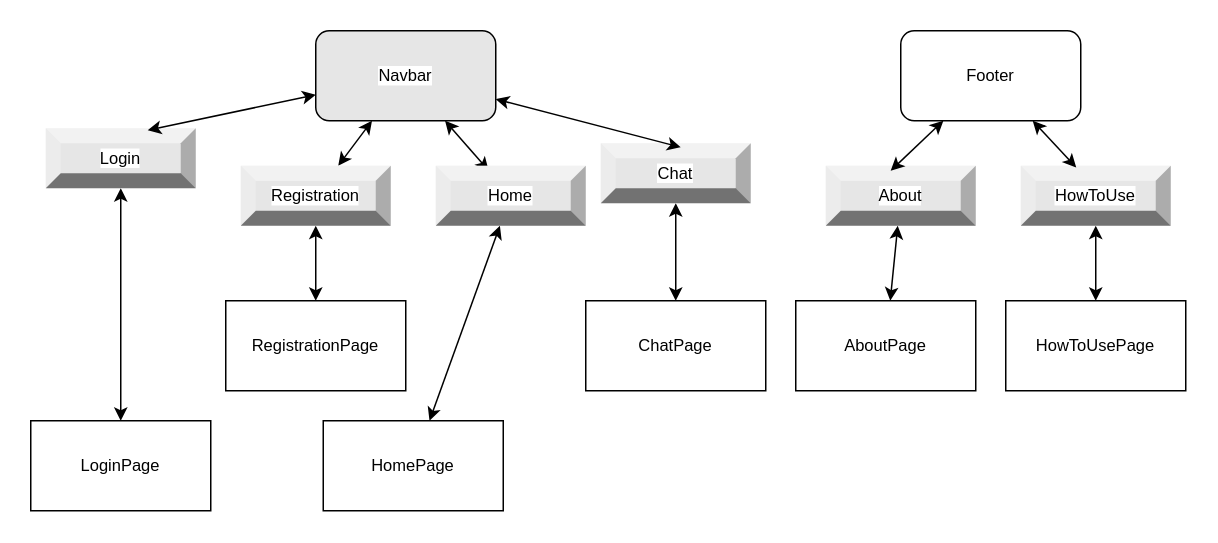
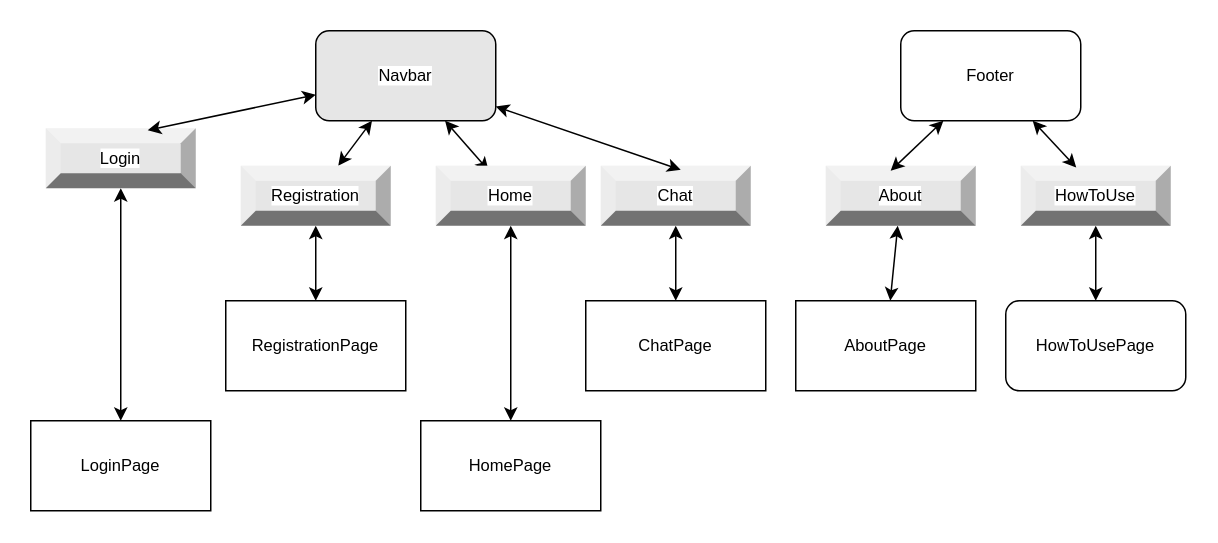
(676, 173) -> (676, 196)
(1096, 346) -> (1096, 346)
(413, 466) -> (511, 466)
